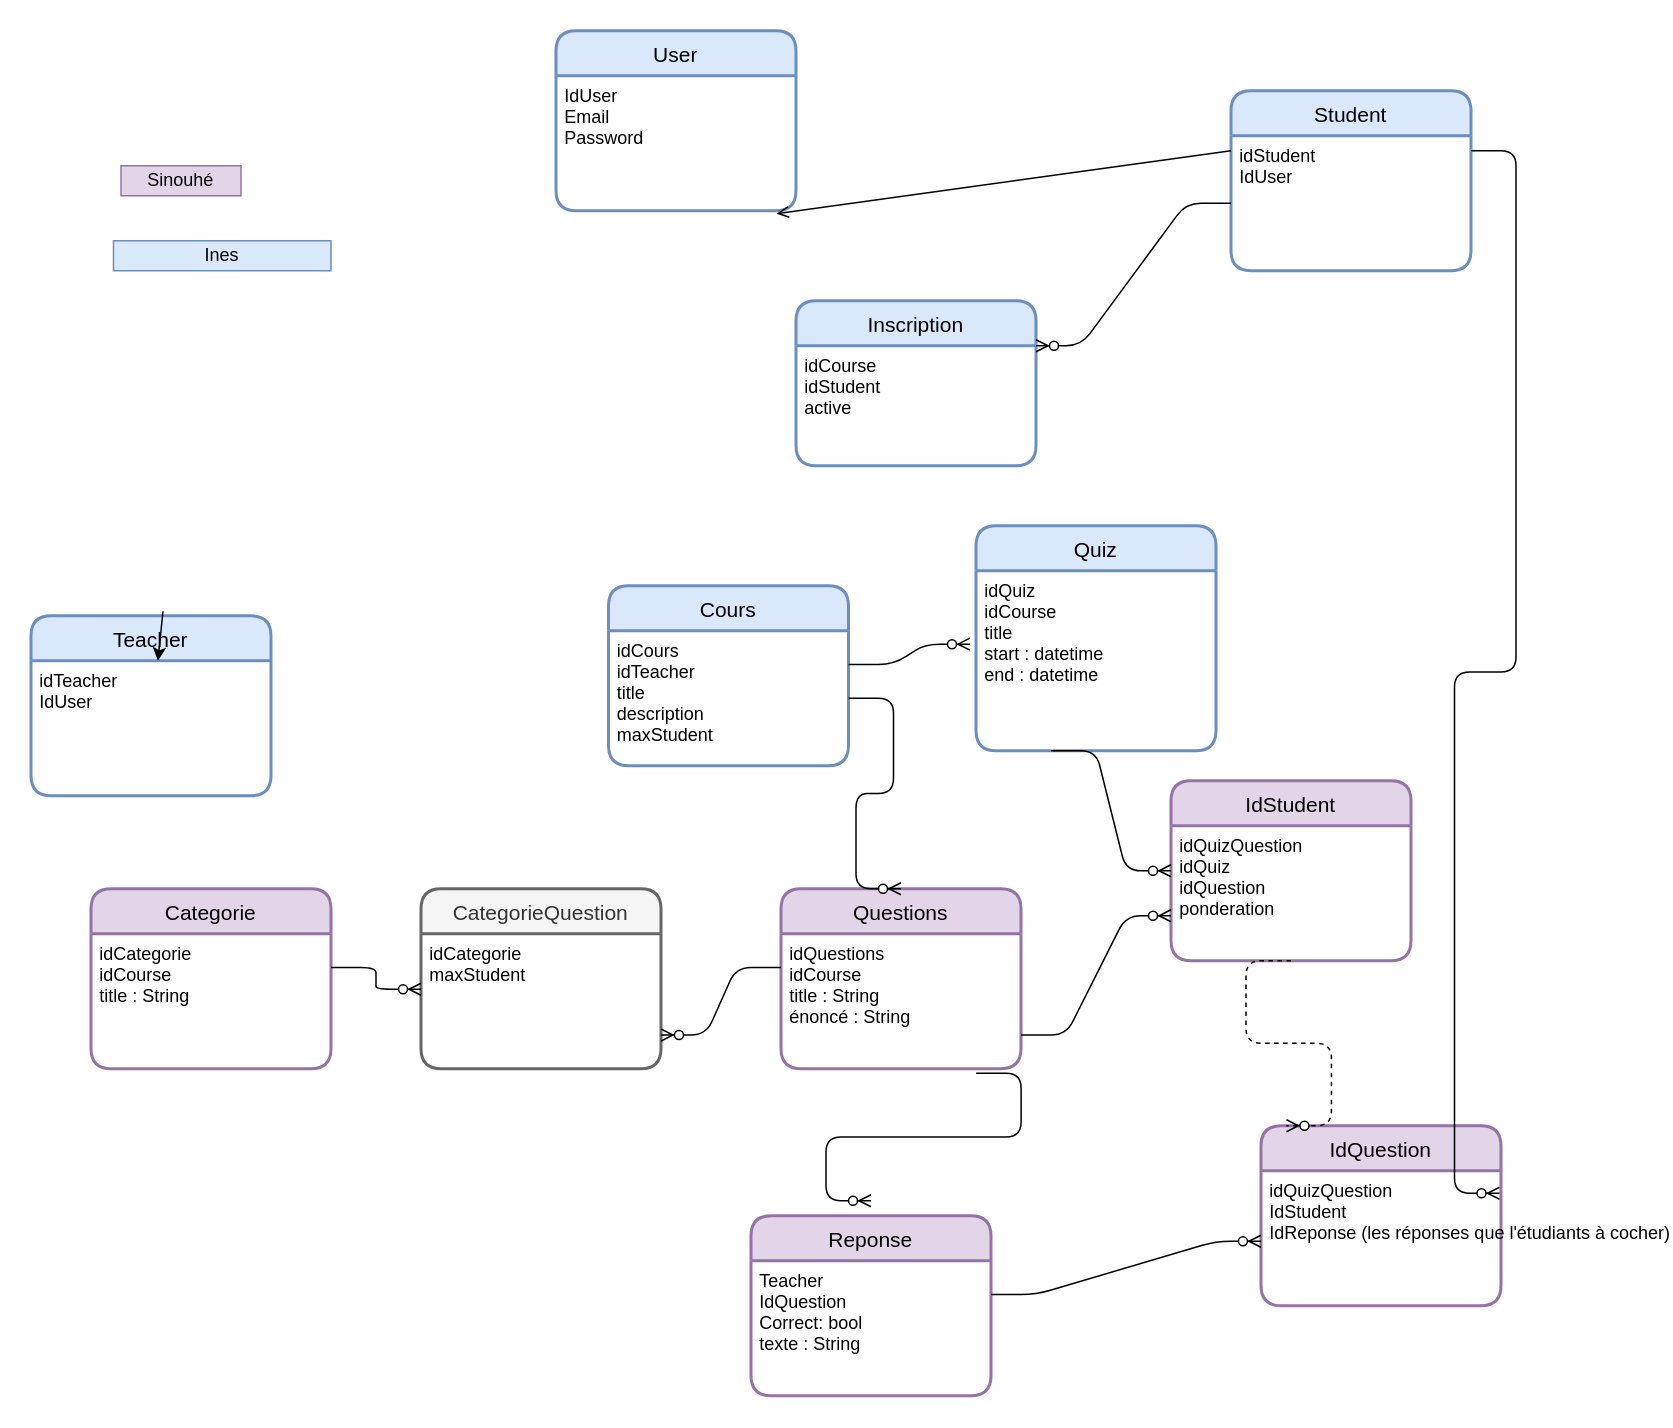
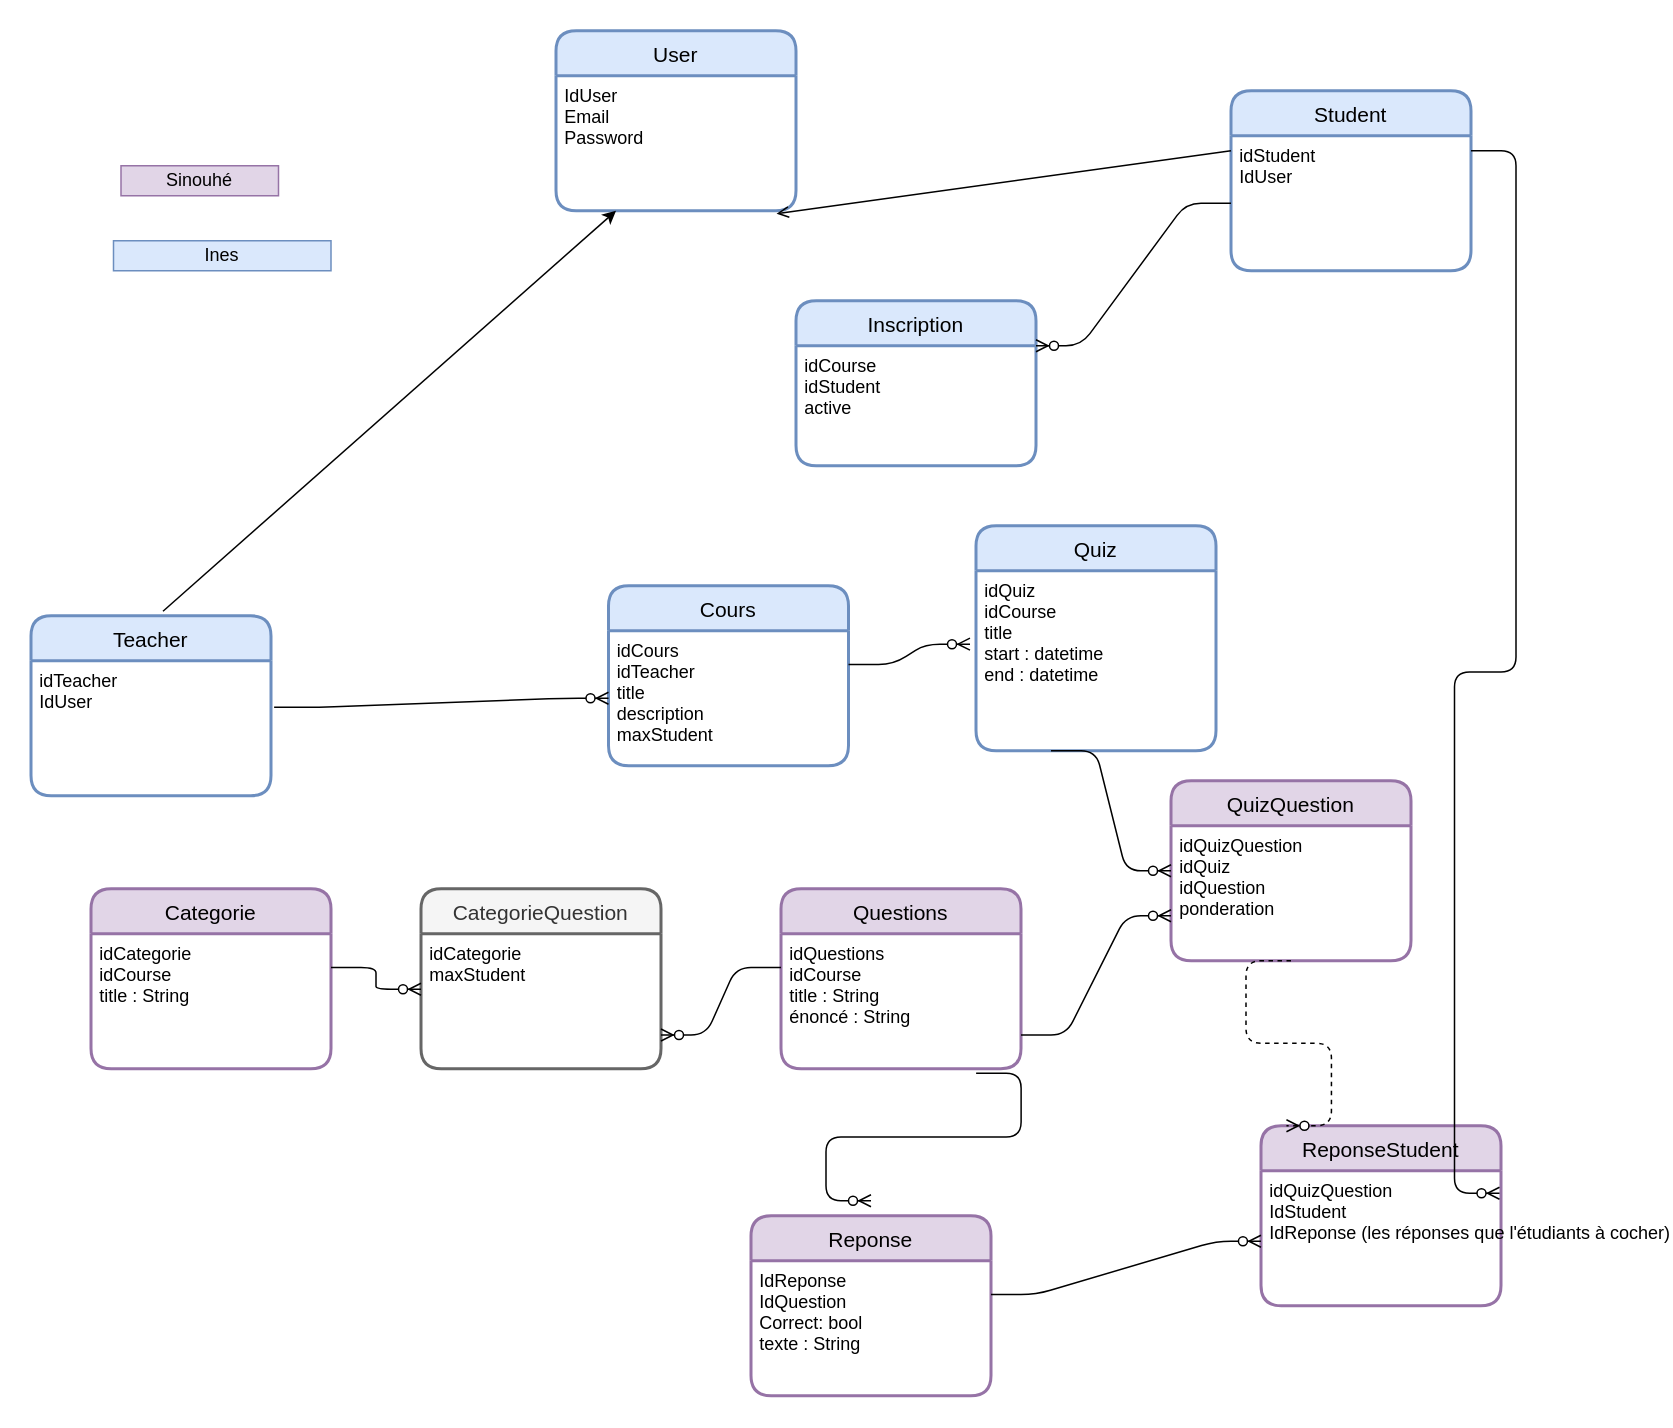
(181, 181) -> (200, 181)
(162, 622) -> (385, 414)
none -> (440, 703)
(874, 794) -> none
(1290, 805) -> (1290, 805)
(1380, 1150) -> (1380, 1150)
(794, 1281) -> (804, 1281)
